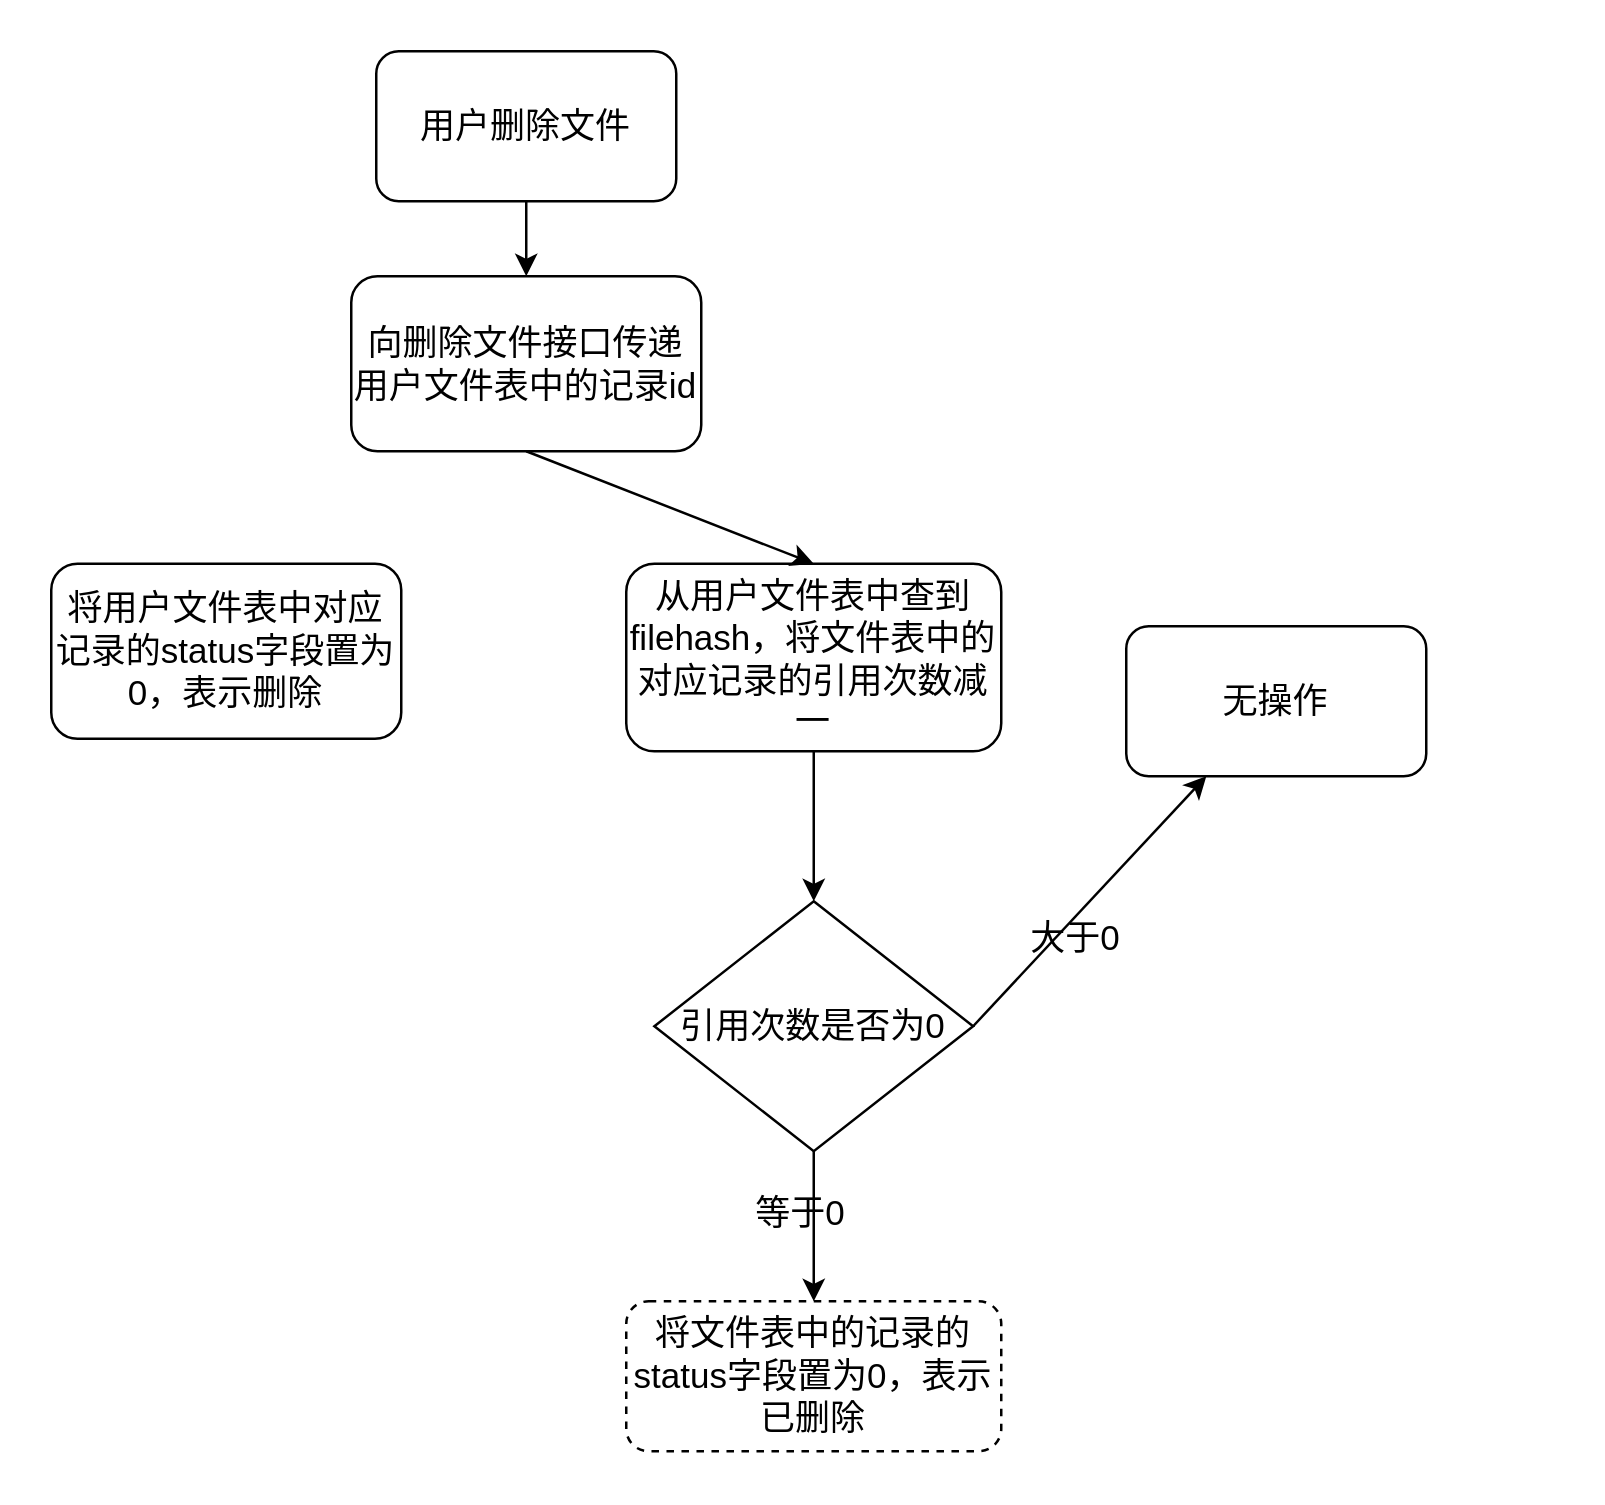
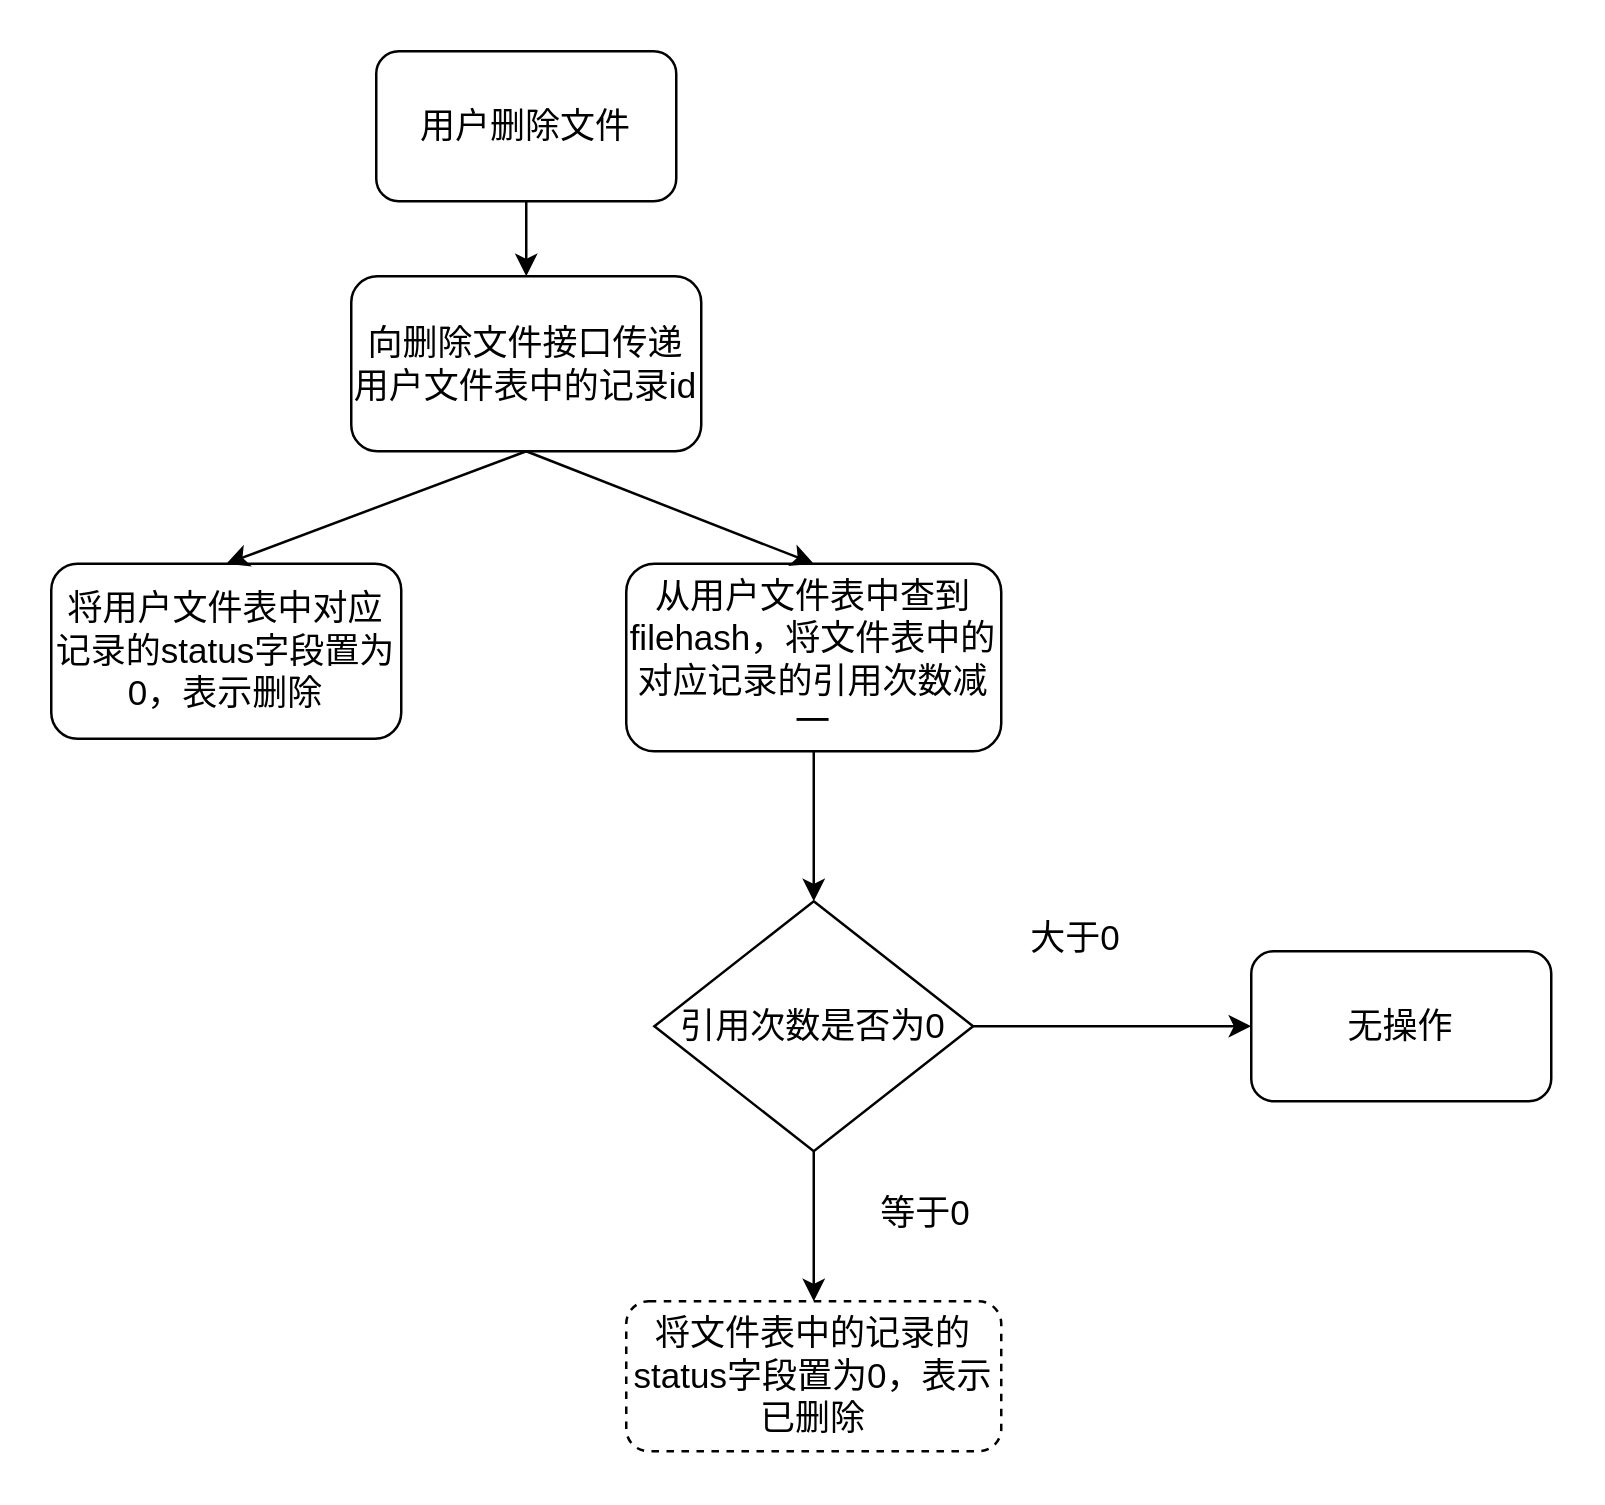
none -> (384, 505)
(1276, 701) -> (1401, 1026)
(801, 1214) -> (926, 1214)
